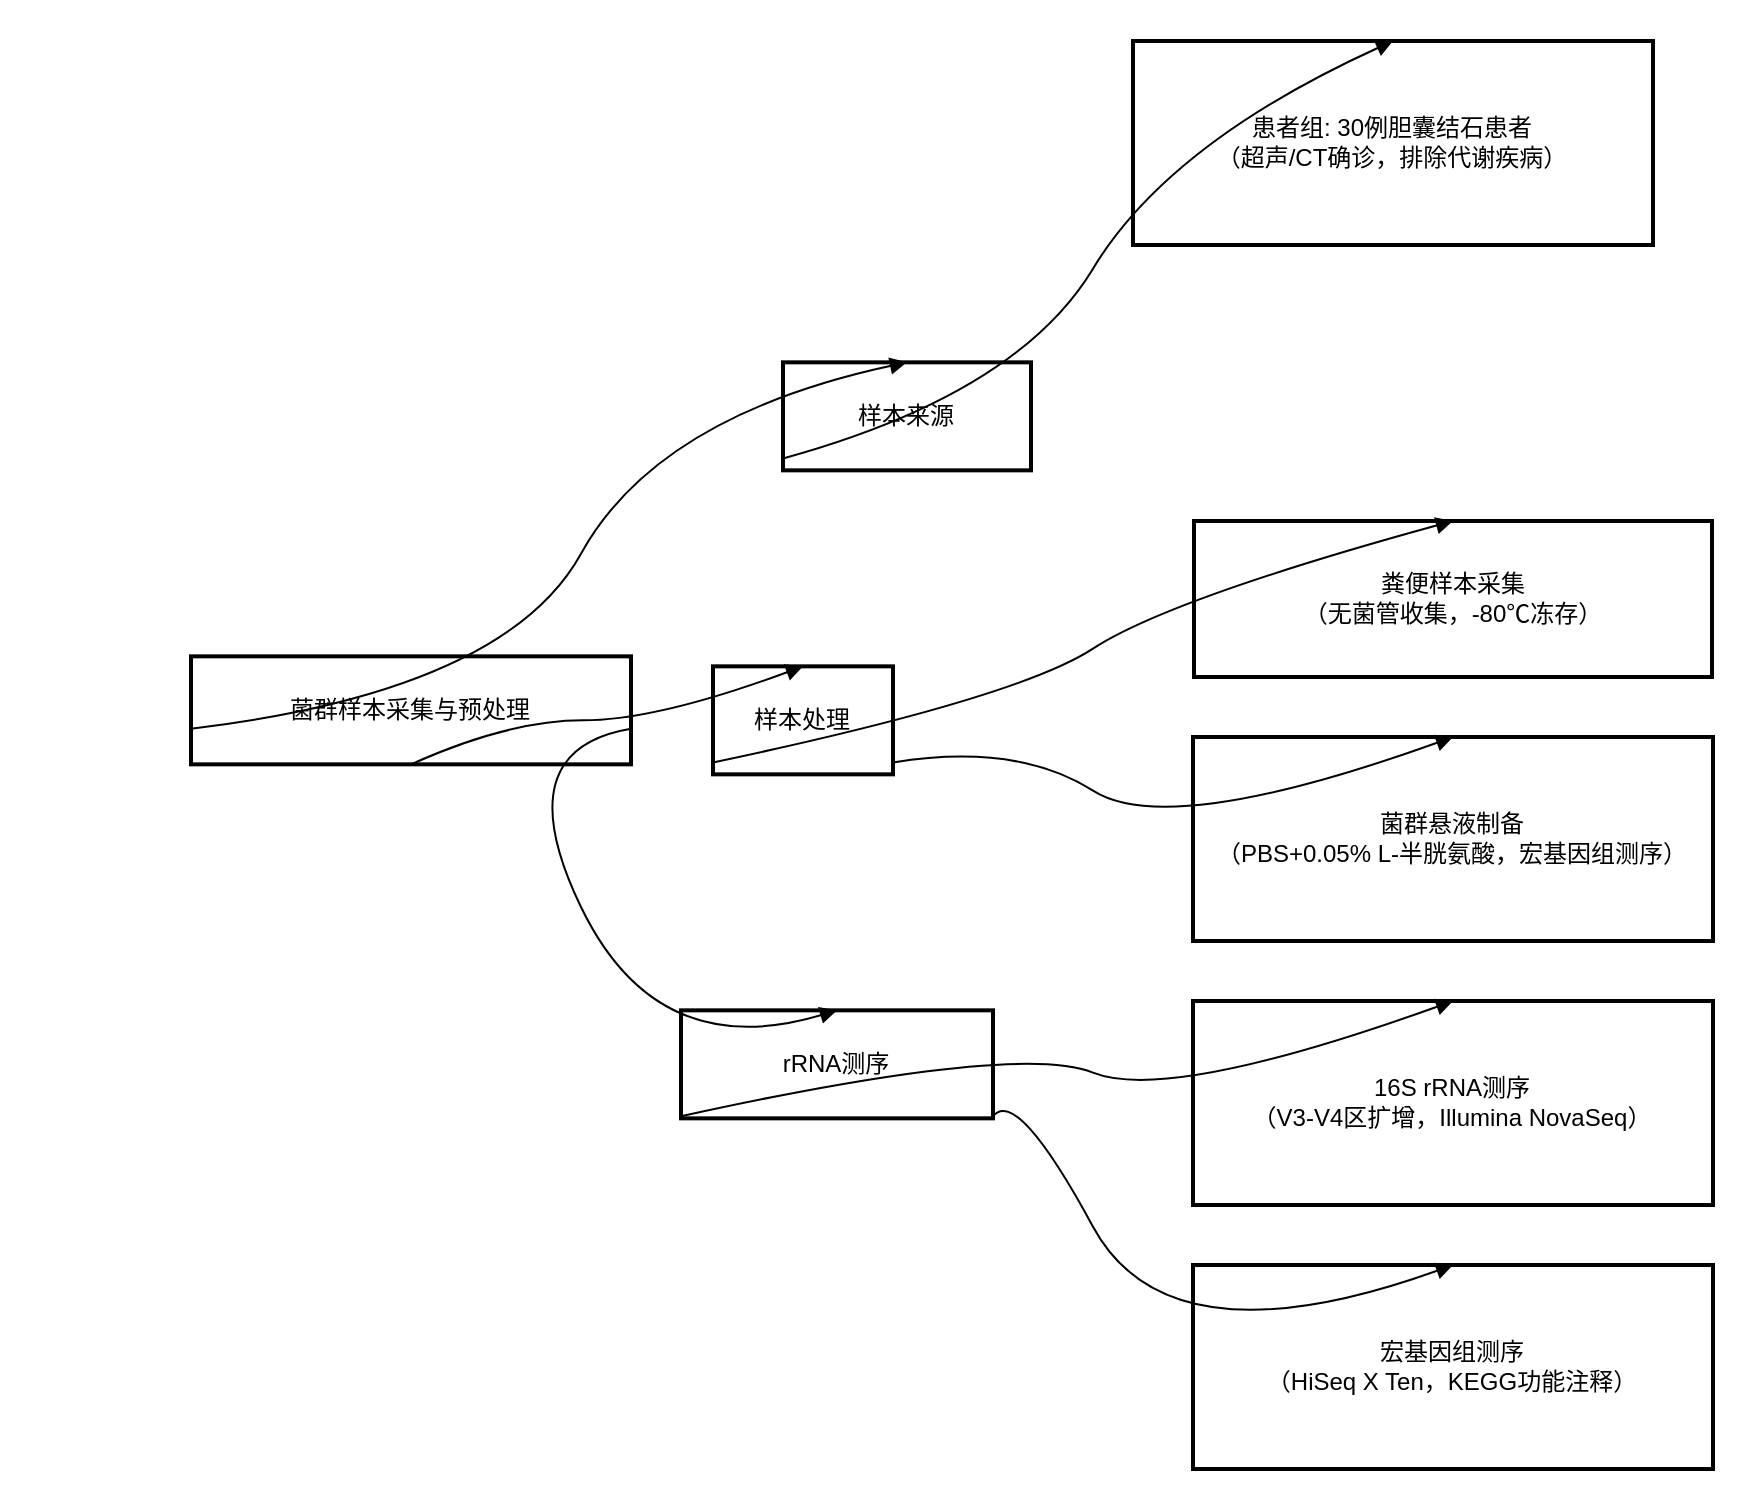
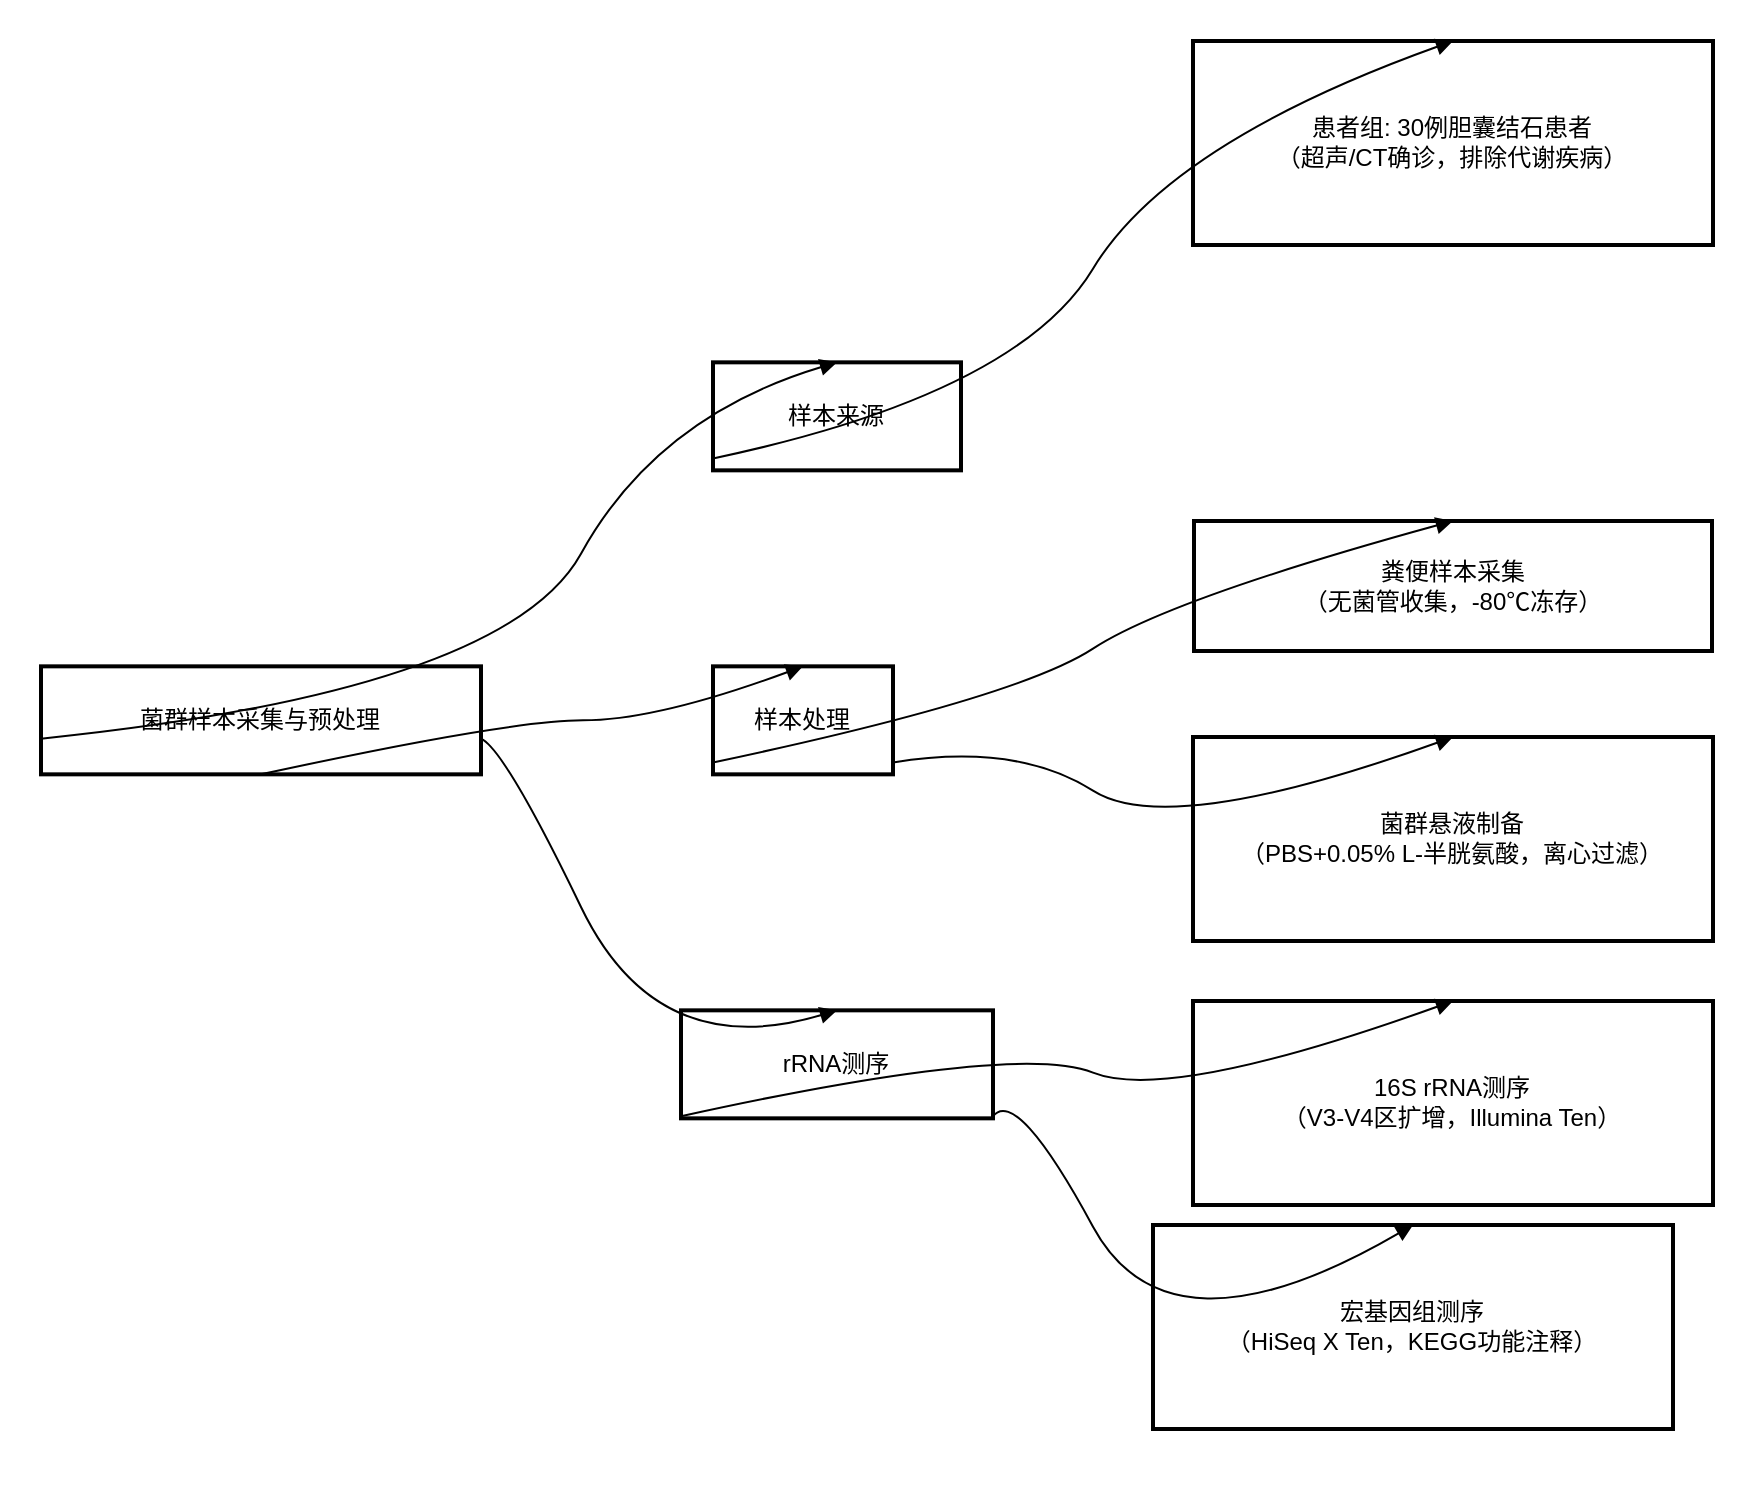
(1393, 143) -> (1453, 143)
(907, 416) -> (837, 416)
(1453, 599) -> (1453, 586)
(411, 710) -> (261, 720)
(1453, 839) -> (1453, 839)
(1453, 1103) -> (1453, 1103)
(1453, 1367) -> (1413, 1327)
